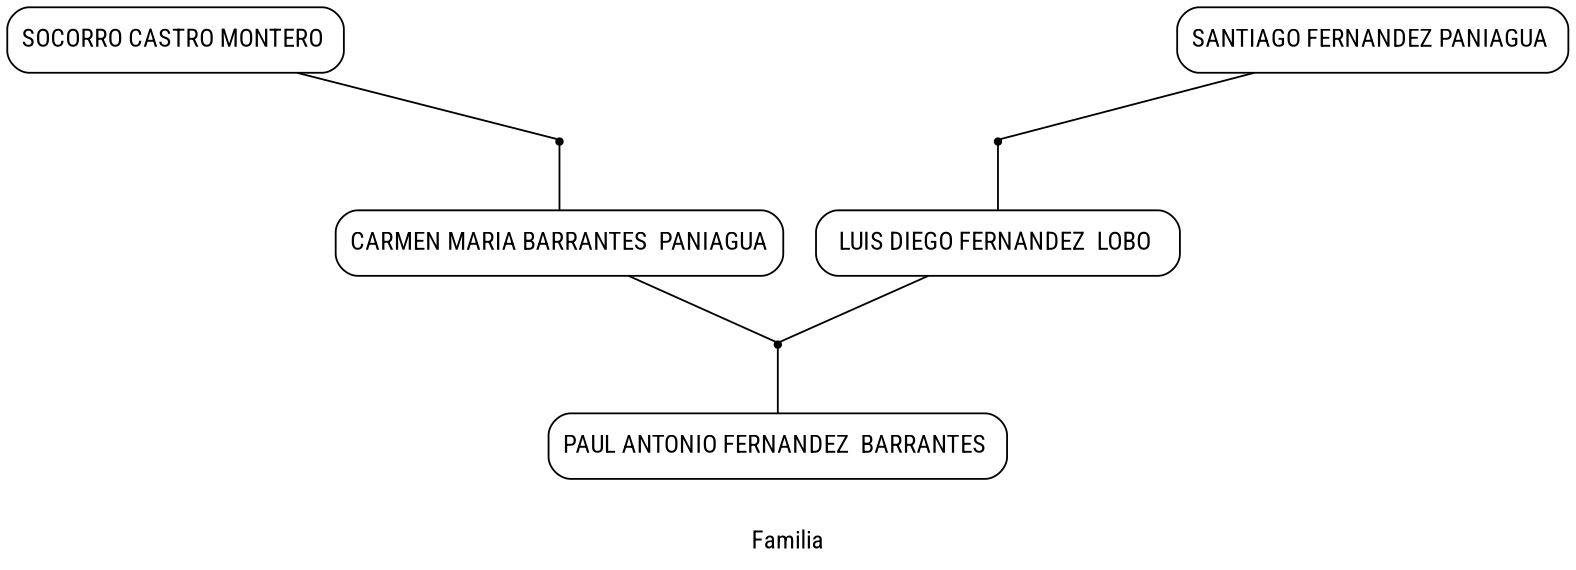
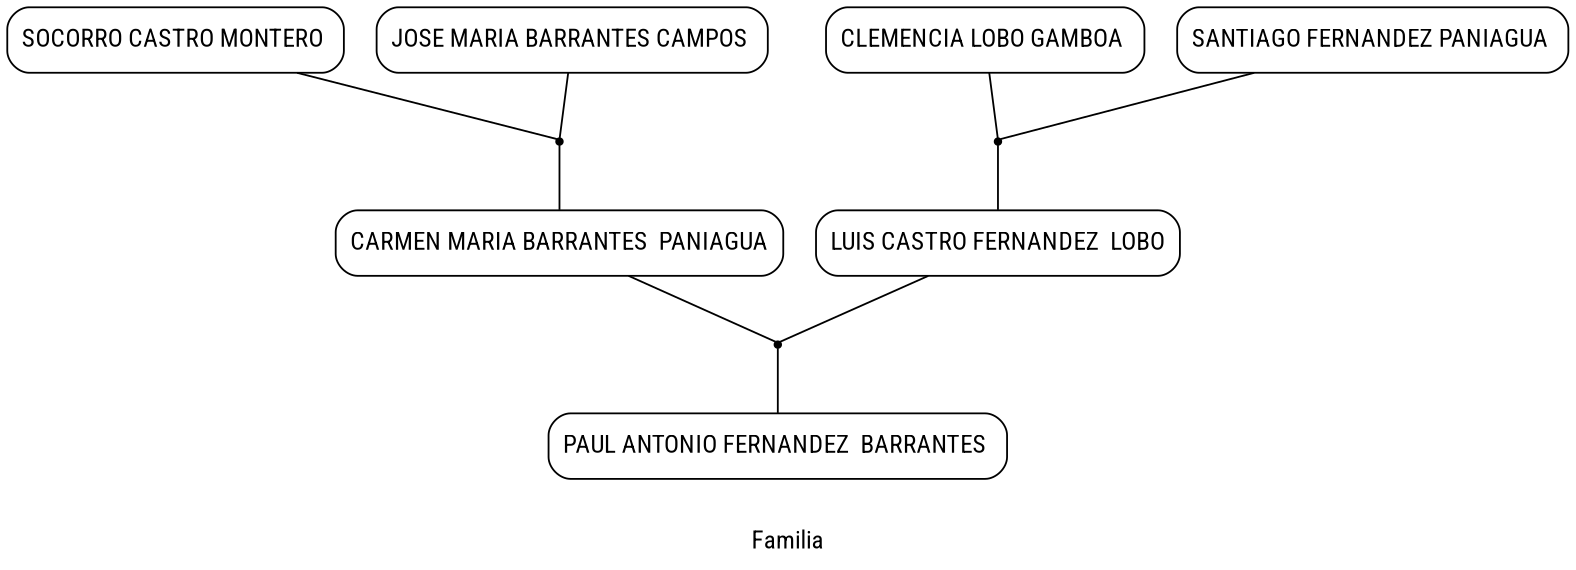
none -> (572, 40)
none -> (985, 40)
(998, 243) -> (998, 243)
